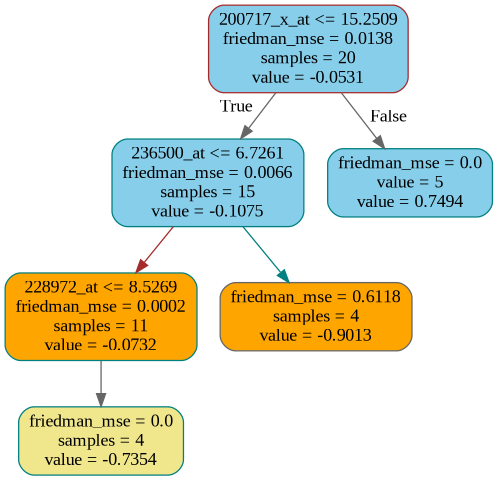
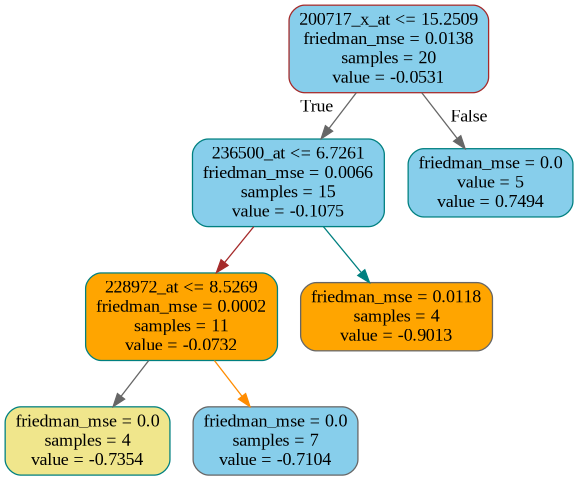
(316, 317) -> (397, 317)
none -> (276, 441)
